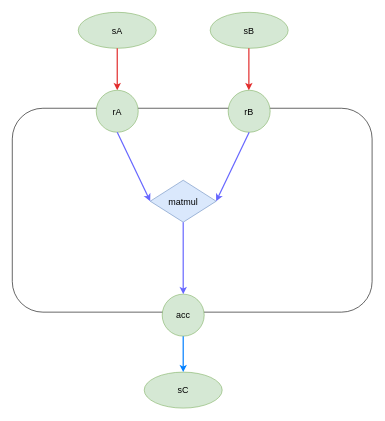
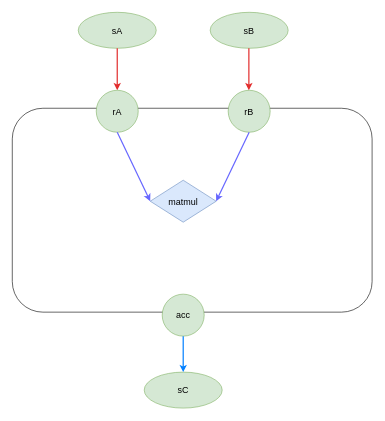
(183, 255) -> none
